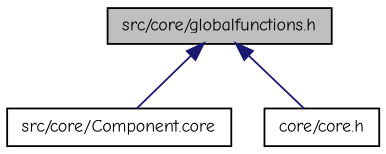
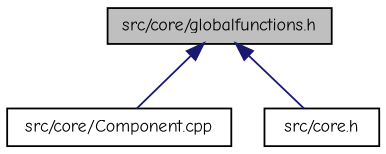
(119, 127) -> (119, 127)
(322, 127) -> (322, 127)
